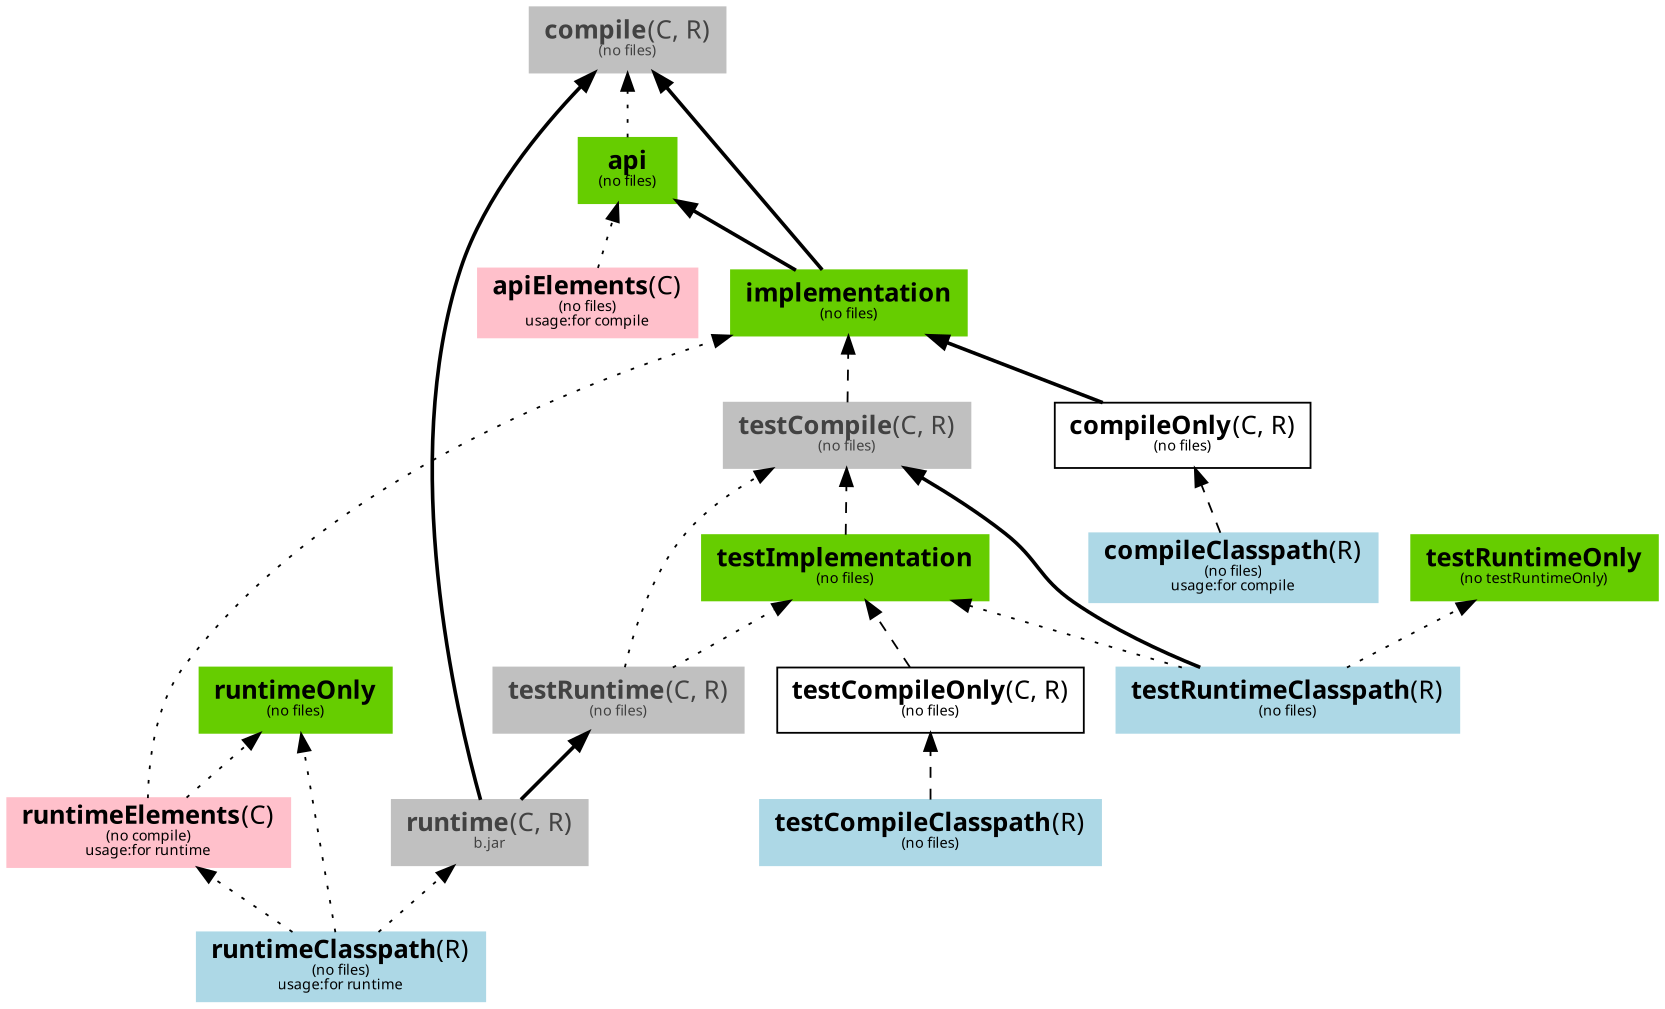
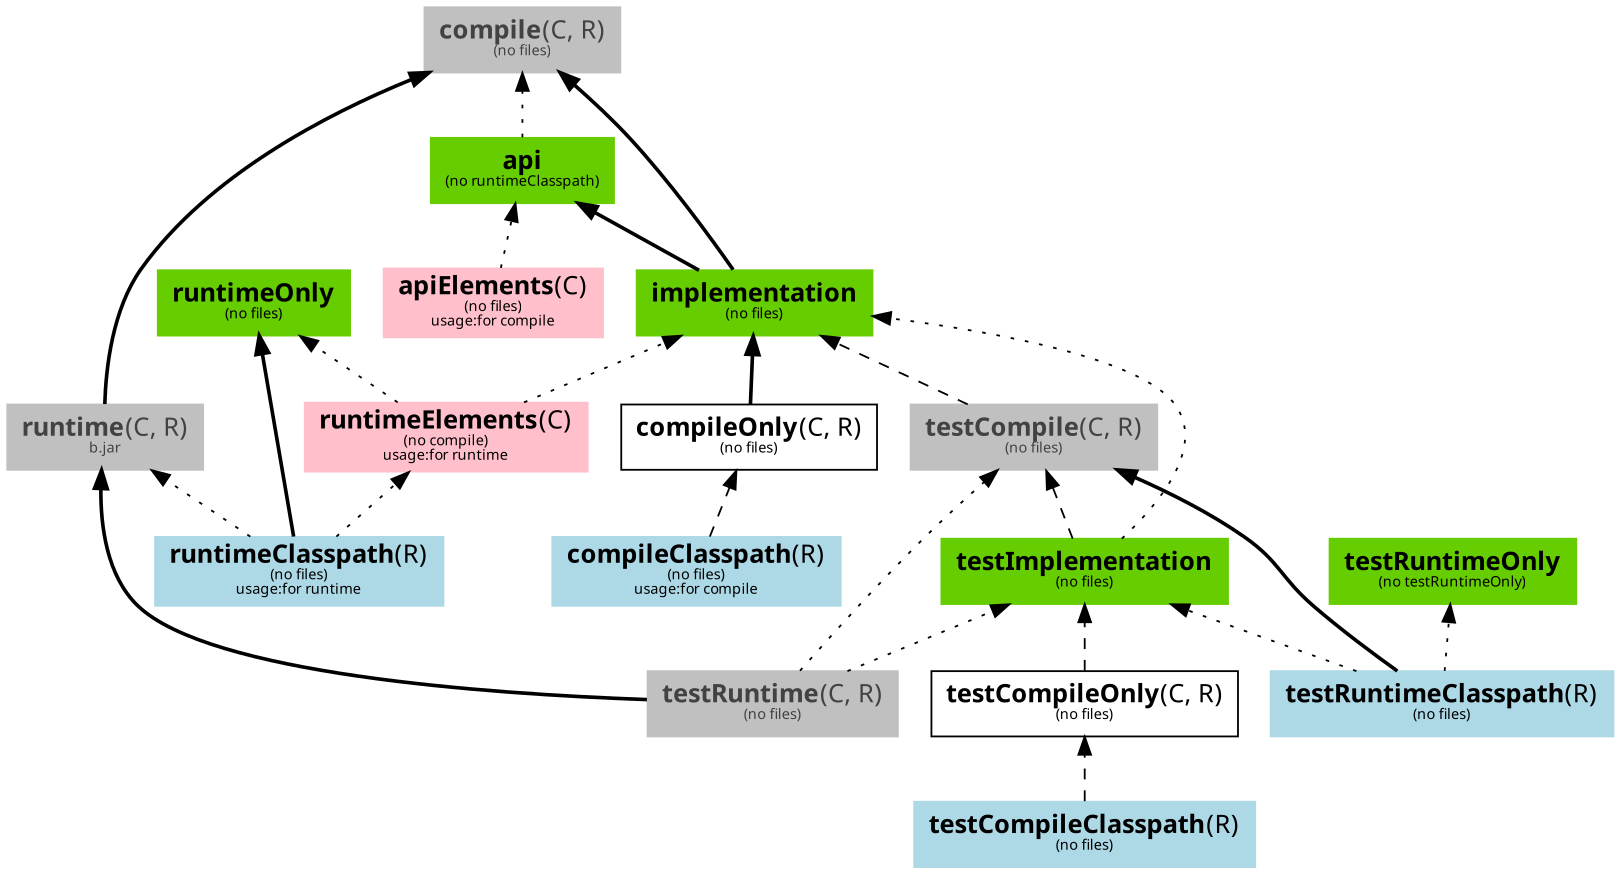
(628, 181) -> (522, 181)
none -> (1114, 367)
(548, 773) -> (324, 670)
(320, 842) -> (278, 445)
